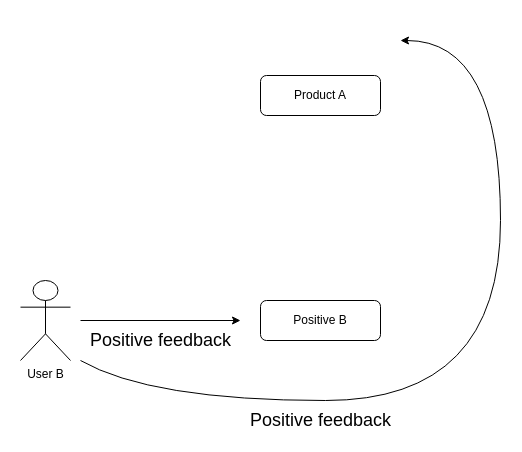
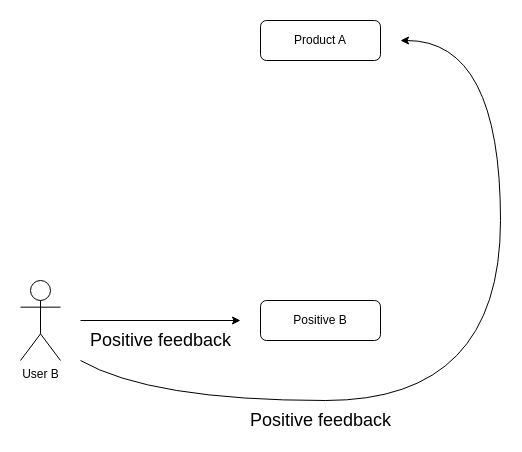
(321, 96) -> (321, 41)
(46, 321) -> (41, 321)
